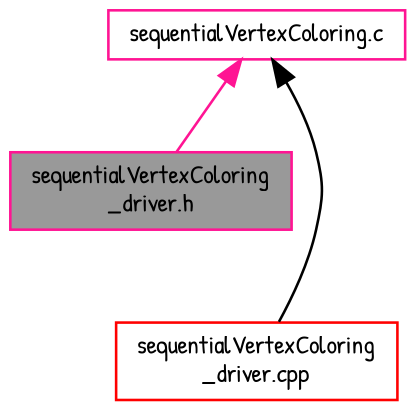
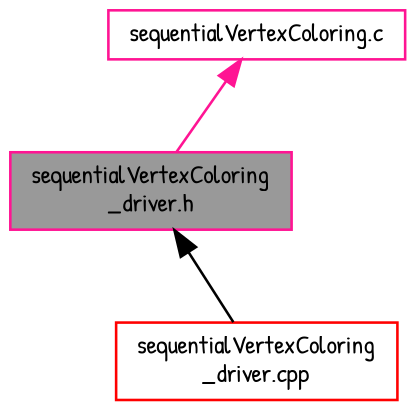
(321, 203) -> (211, 287)
